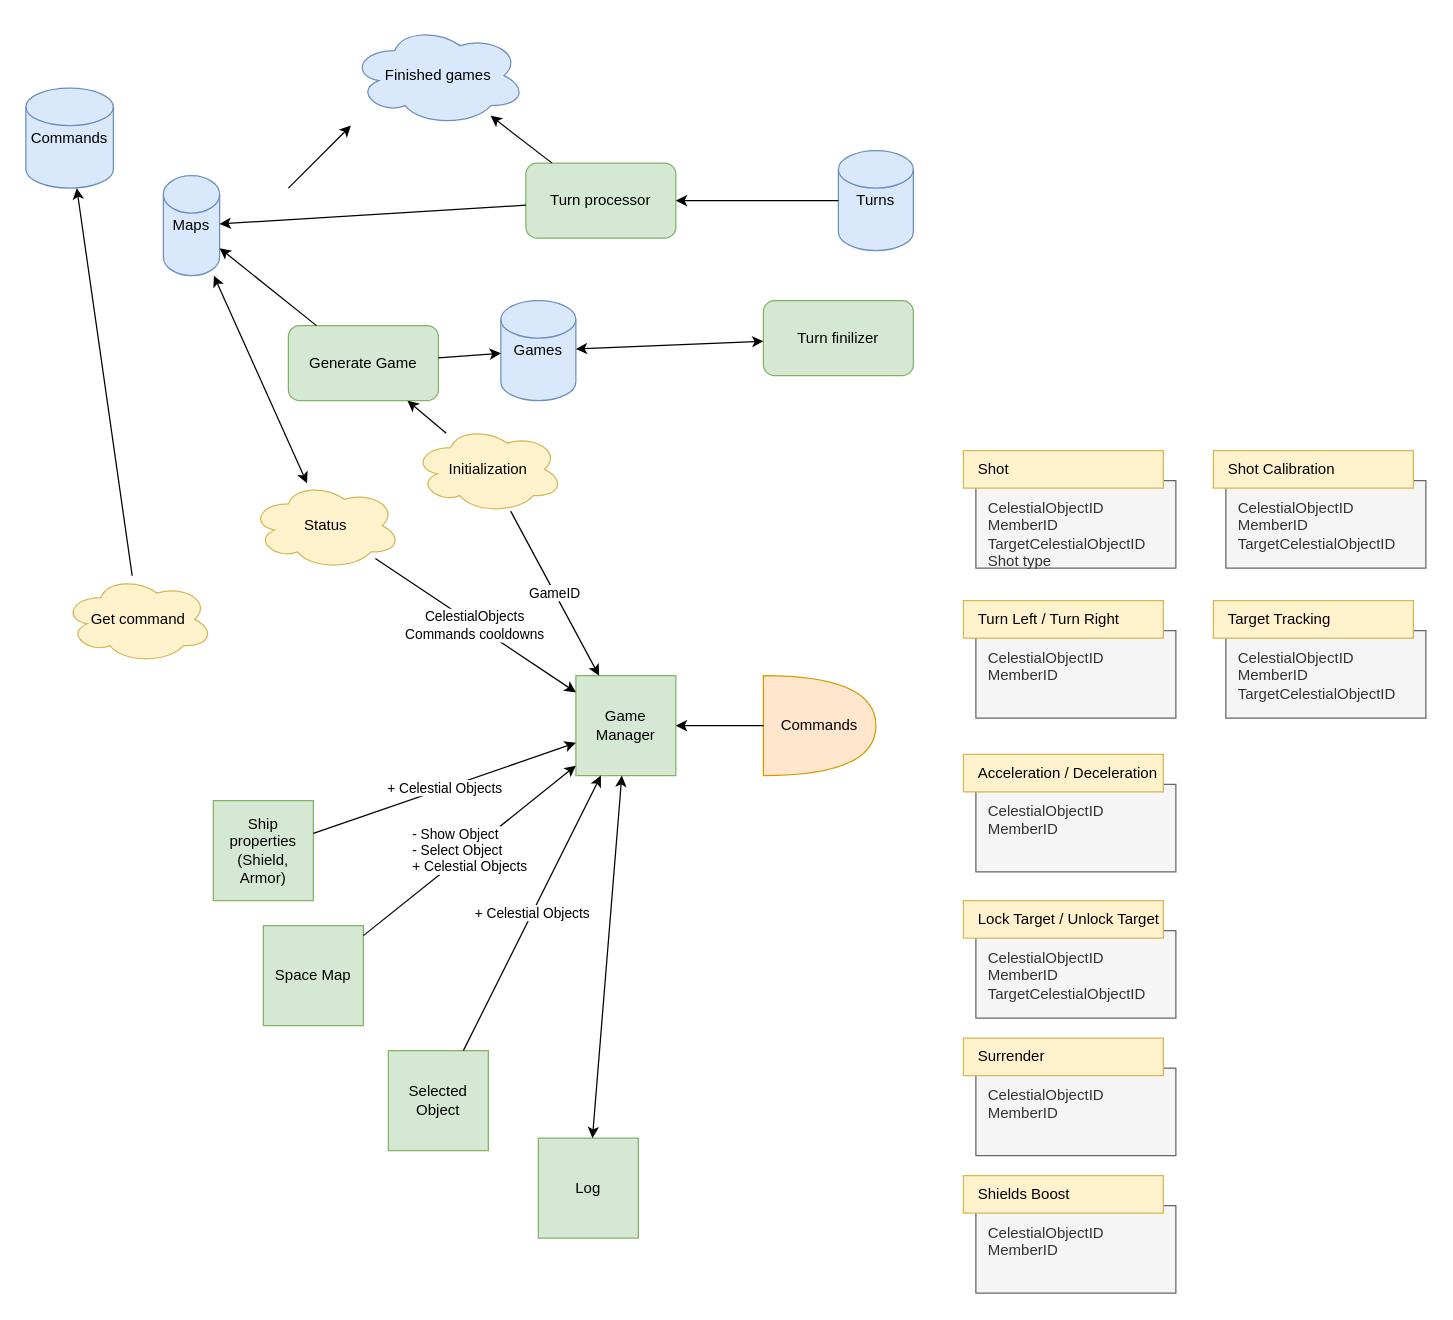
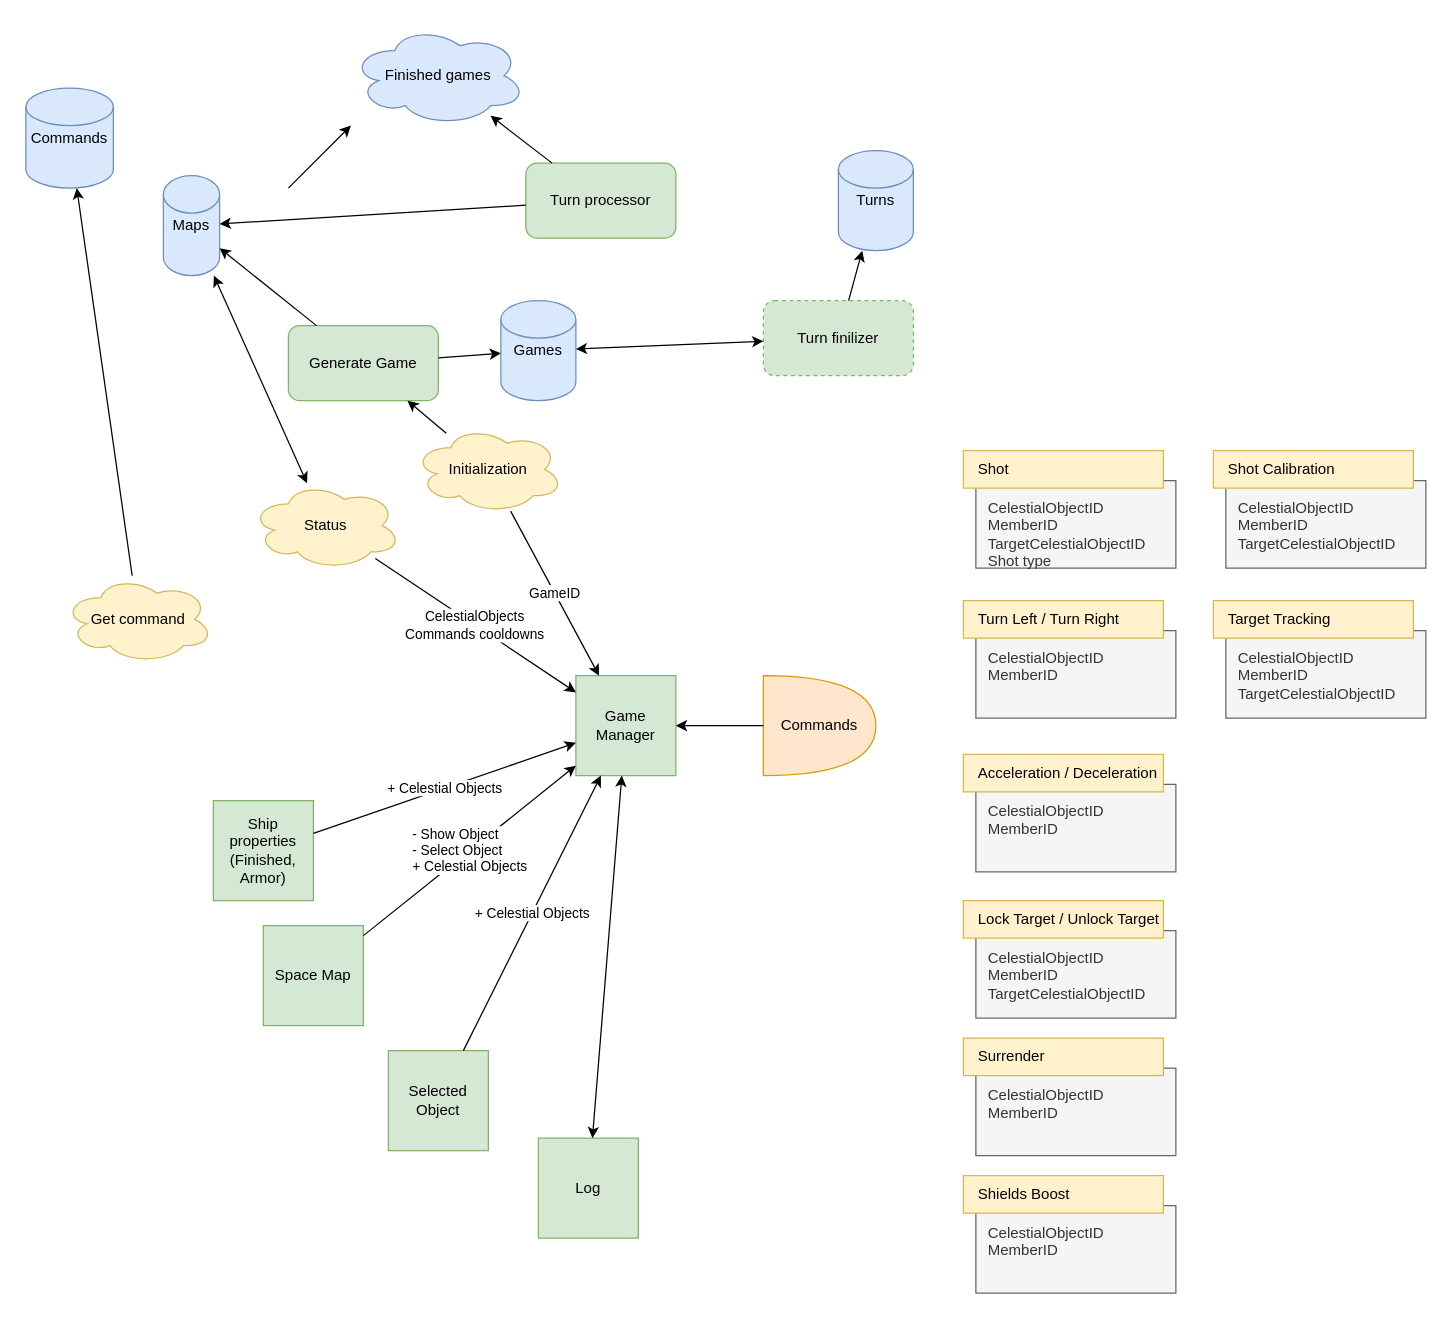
(761, 201) -> none
none -> (854, 280)
(838, 338) -> (838, 338)
(263, 851) -> (263, 851)
